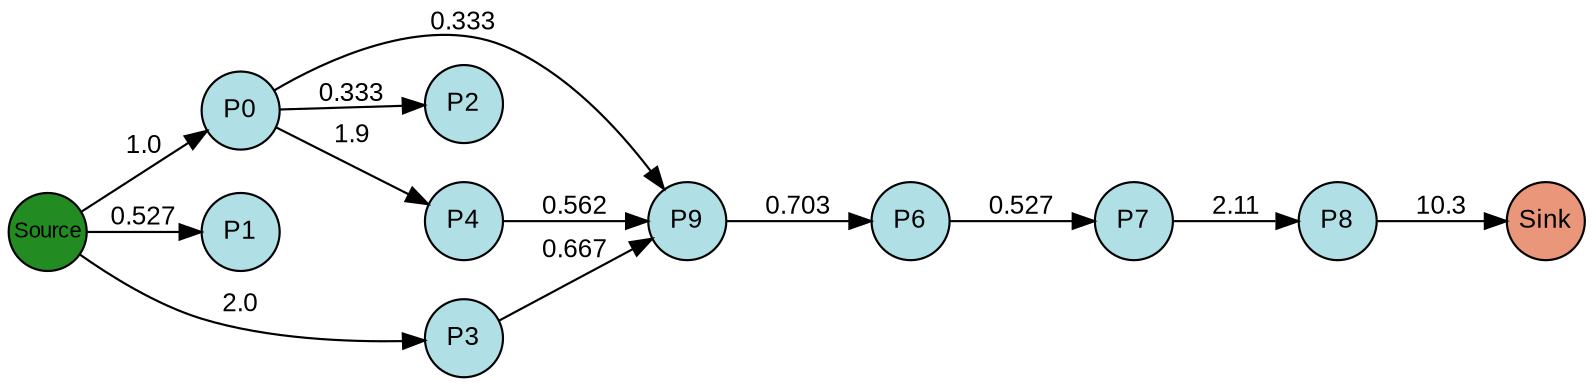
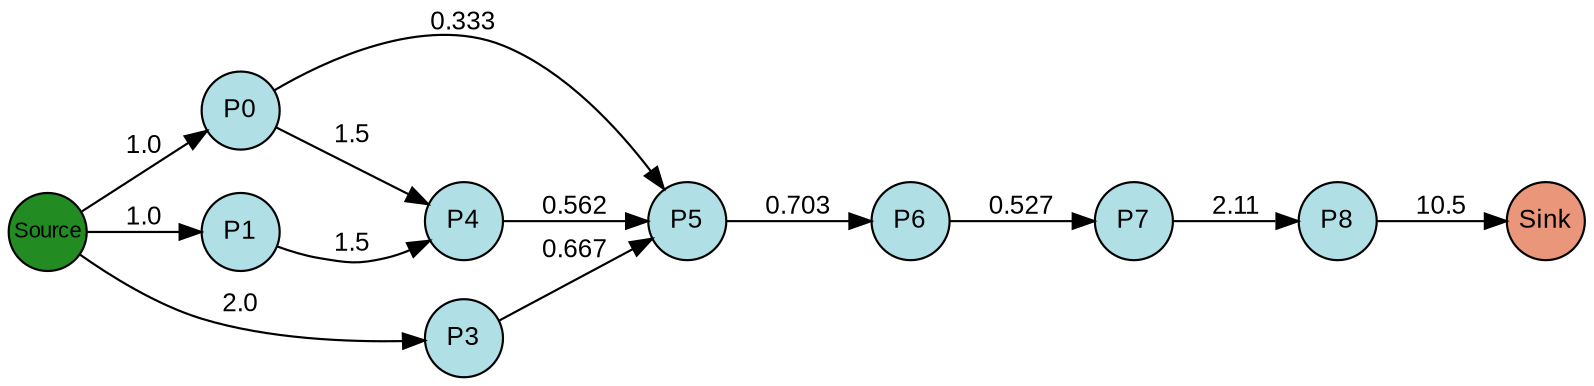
(464, 104) -> none
(352, 136) -> (352, 136)
(1442, 207) -> (1442, 207)
(144, 218) -> (144, 218)
(687, 221) -> (687, 221)
none -> (343, 262)
